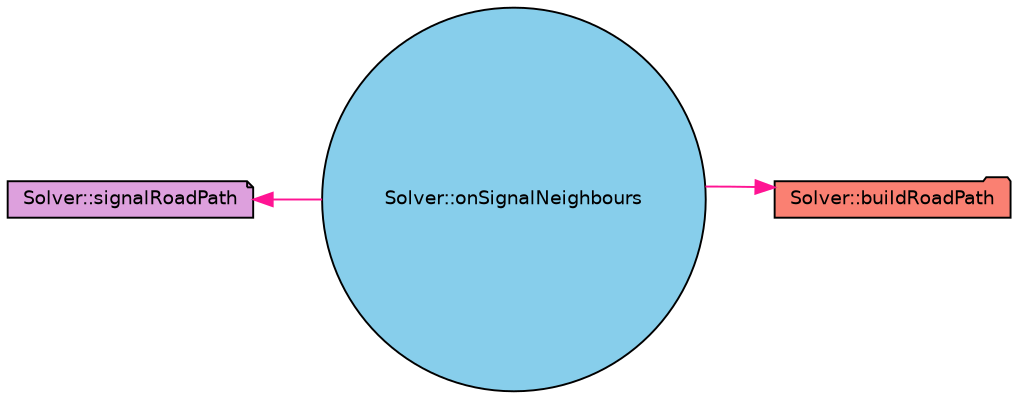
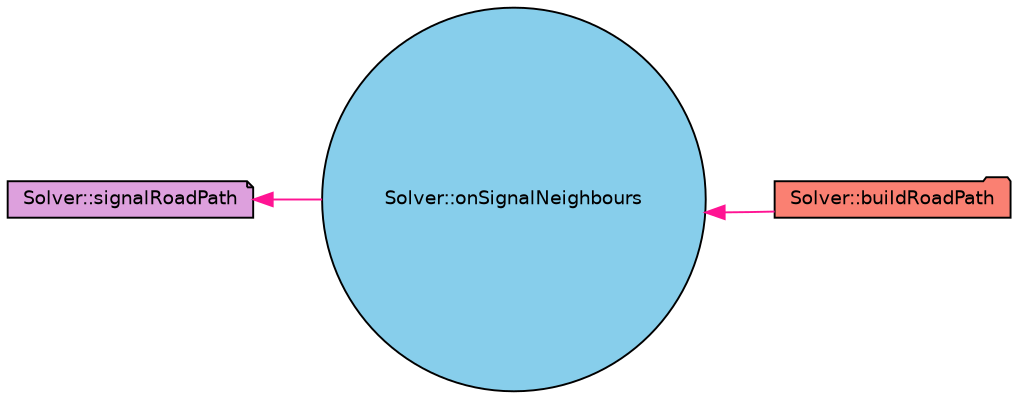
(730, 187) -> (750, 212)
